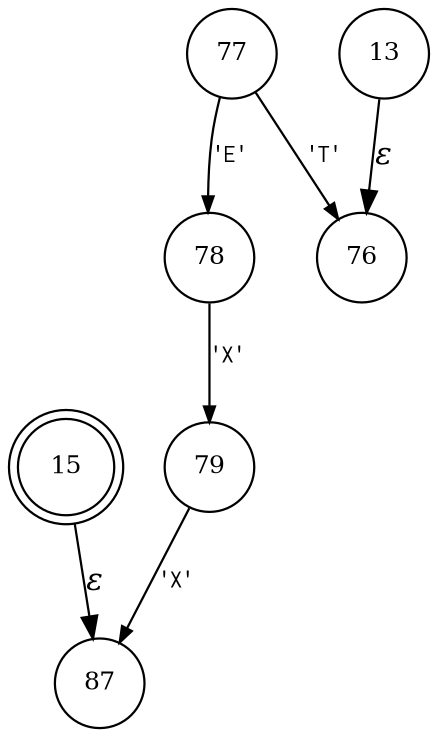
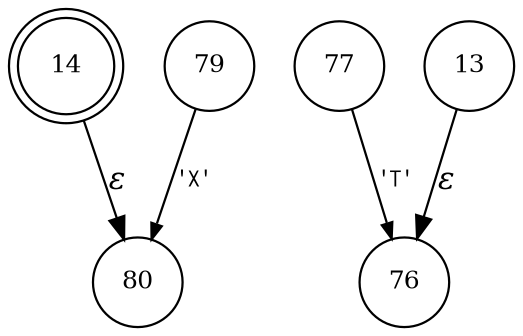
(209, 258) -> none
(66, 467) -> (66, 66)
(100, 683) -> (138, 282)
